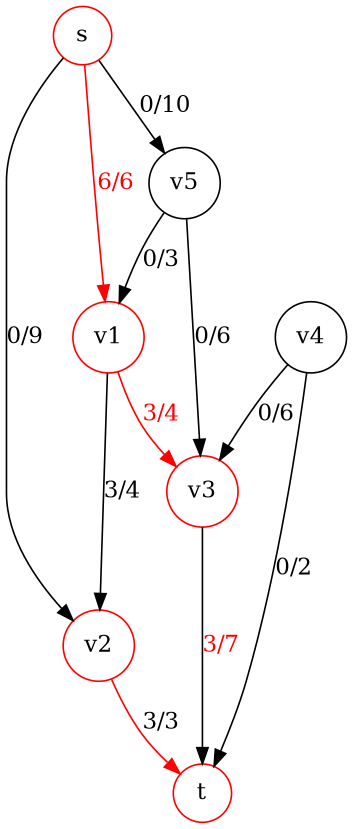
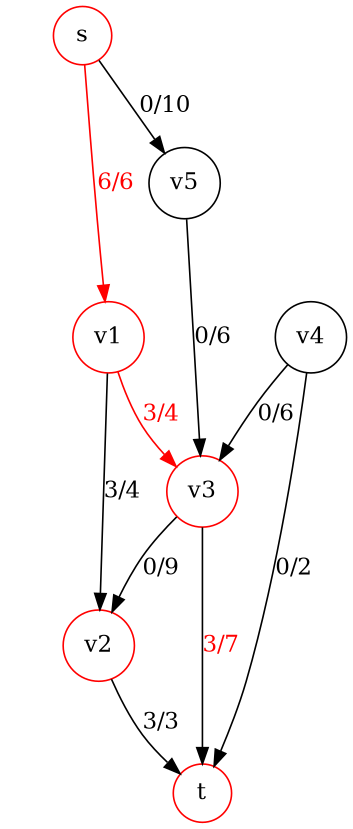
(142, 249) -> none
(6, 333) -> (144, 554)
(135, 724) -> (135, 724)
